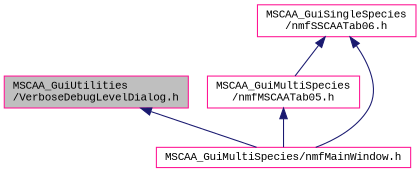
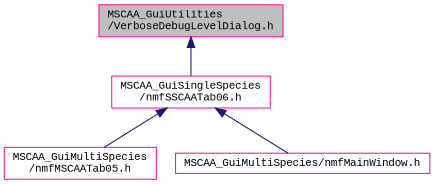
(204, 129) -> (191, 62)
(284, 133) -> none
